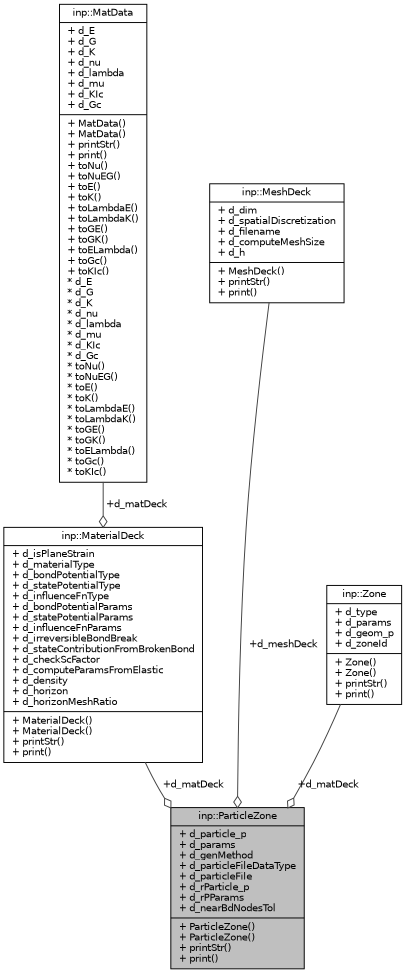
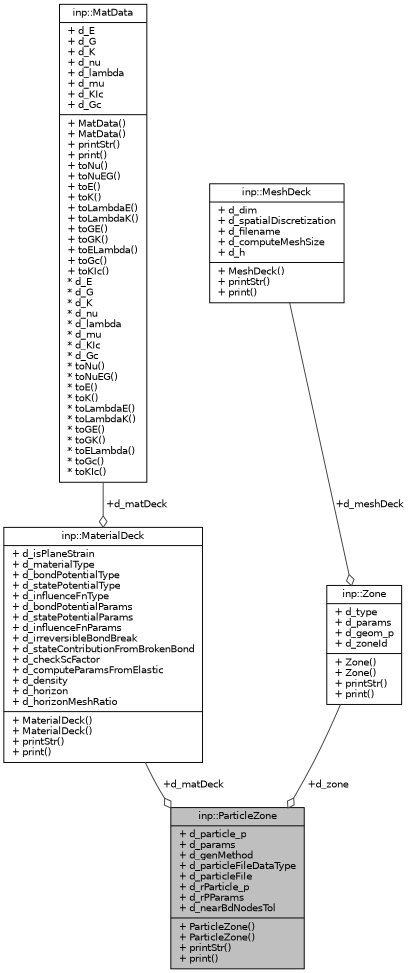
(245, 549) -> (319, 438)
(327, 785) -> (327, 785)
